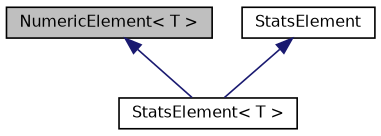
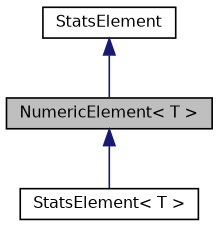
(252, 73) -> (109, 76)
